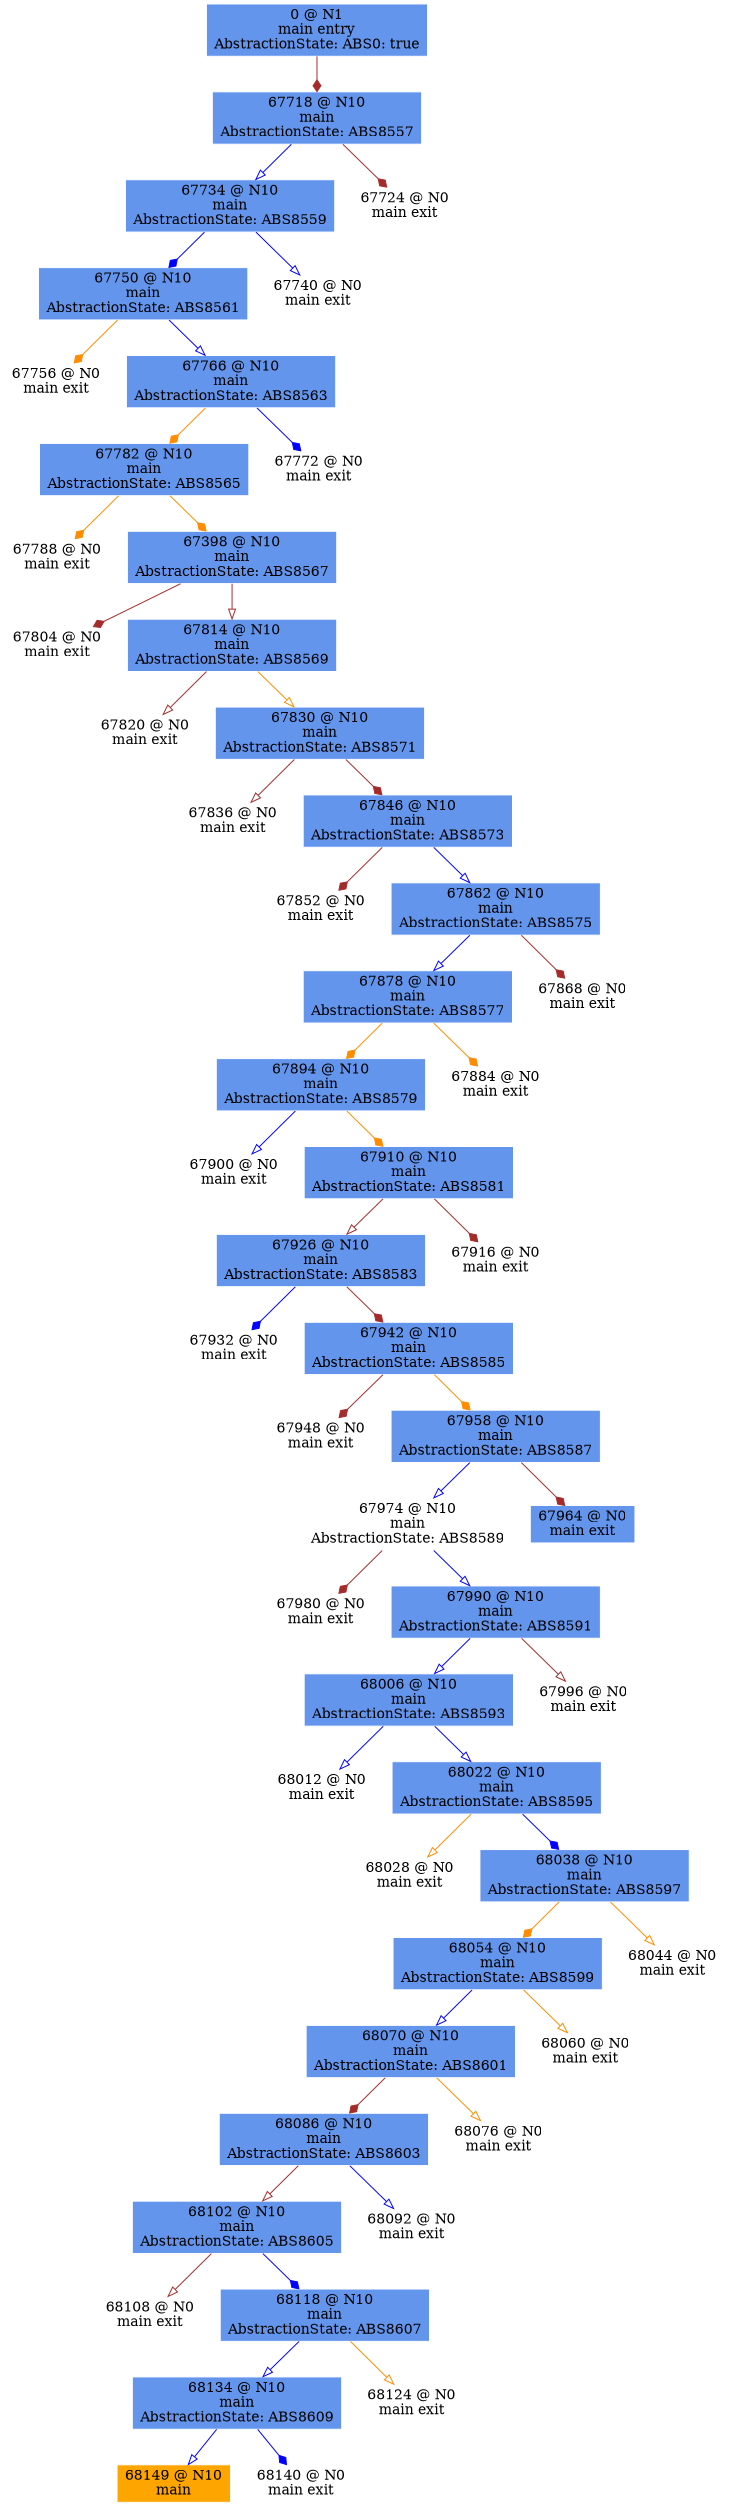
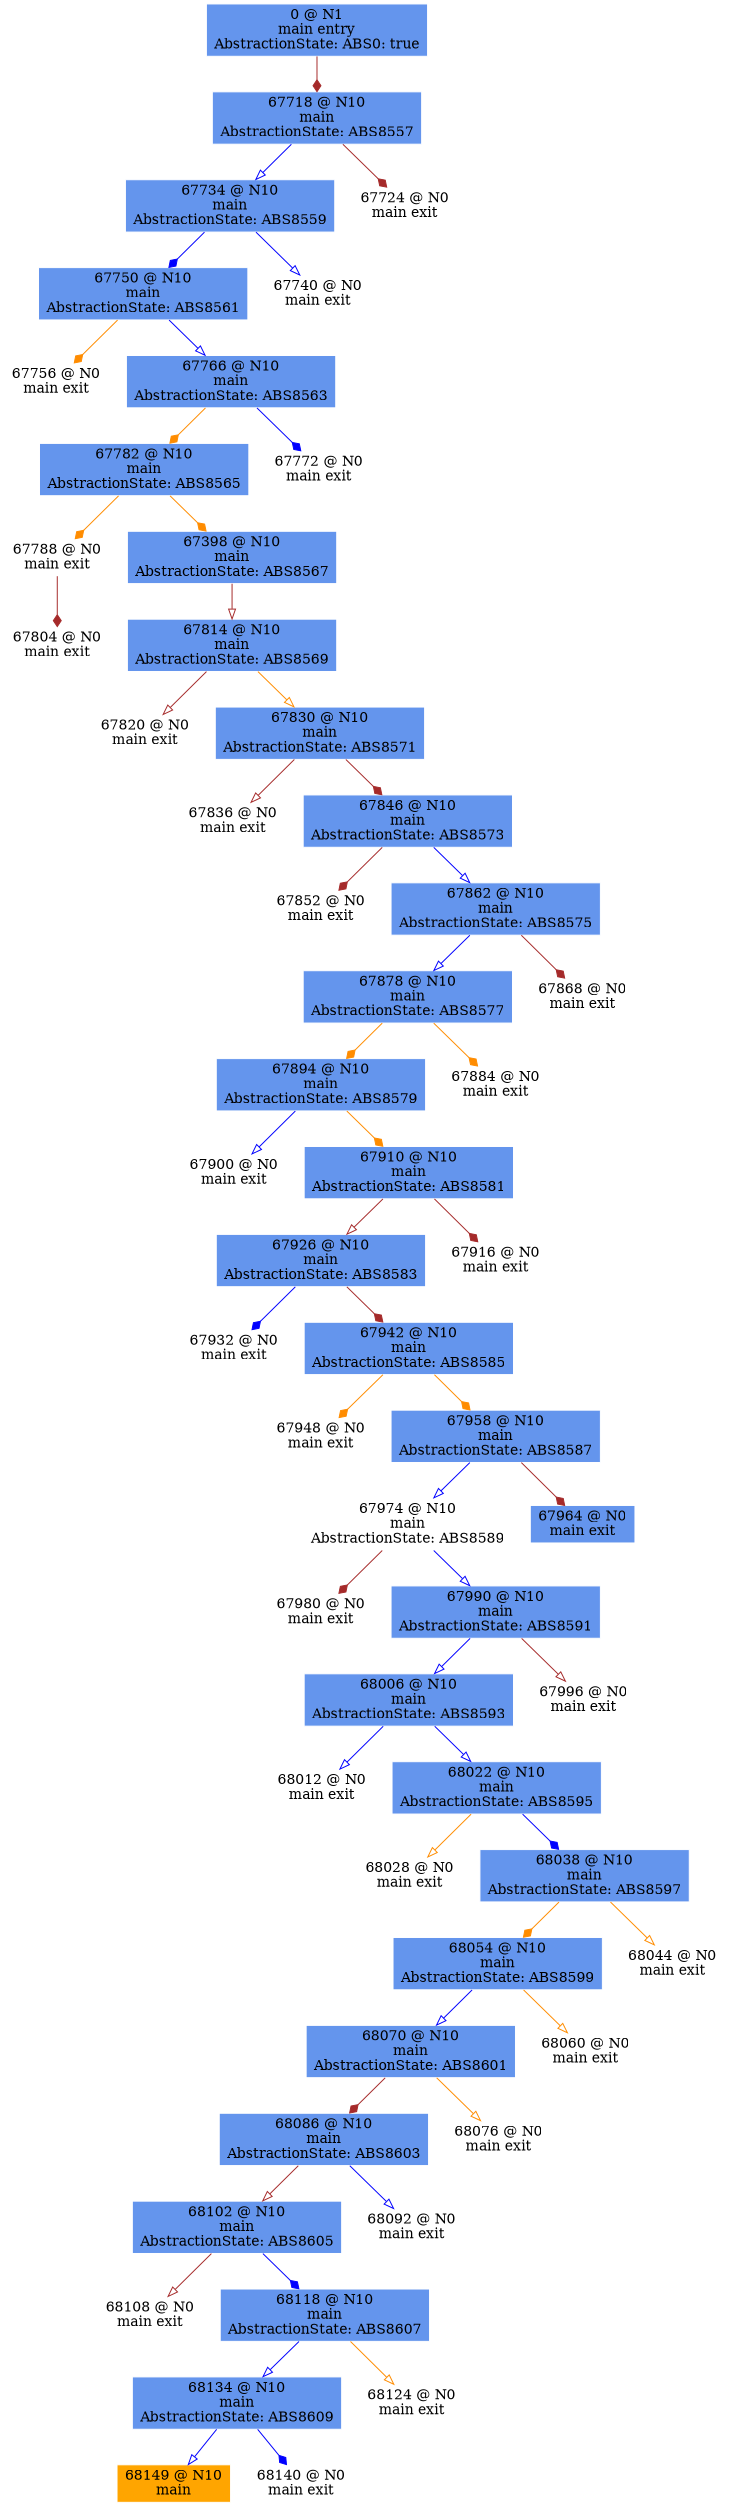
(142, 603) -> (57, 595)
(365, 1392) -> (365, 1392)
